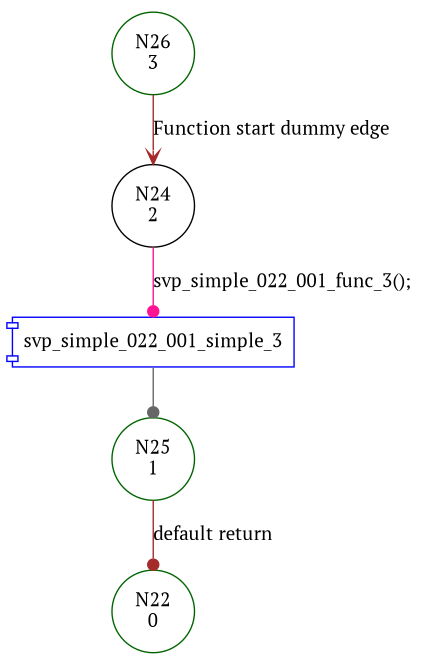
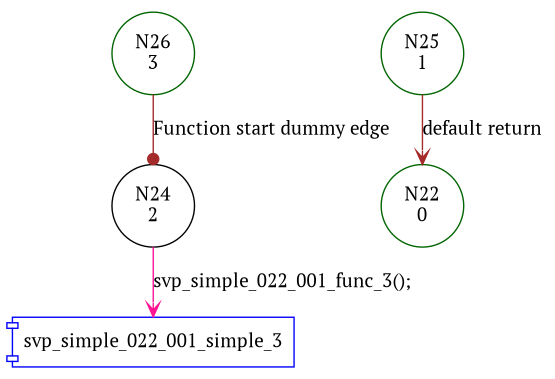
(153, 122) -> (153, 124)
(153, 276) -> (153, 275)
(153, 387) -> none
(153, 529) -> (422, 122)
